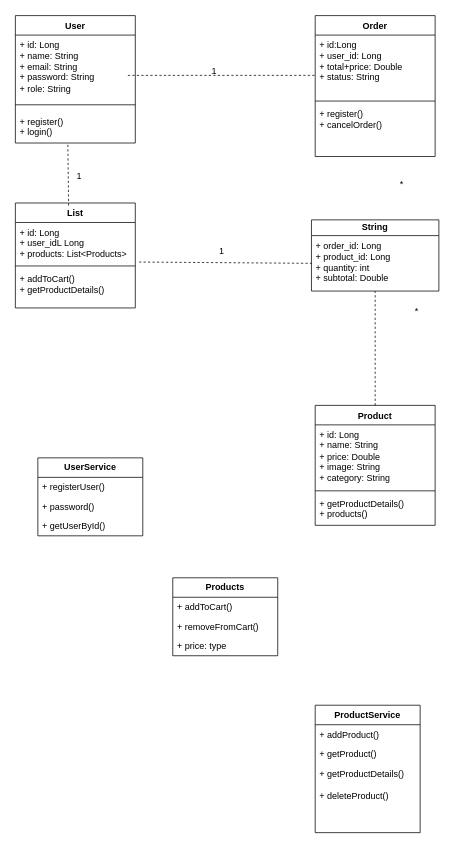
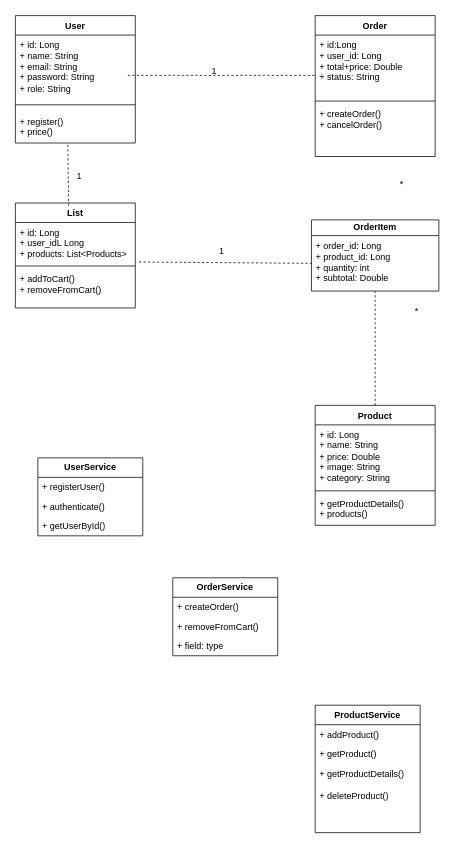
(355, 120) -> (357, 120)
(48, 127) -> (48, 127)
(375, 228) -> (375, 228)
(69, 285) -> (64, 285)
(71, 508) -> (80, 508)
(225, 588) -> (225, 588)
(209, 608) -> (214, 608)
(205, 647) -> (204, 647)
